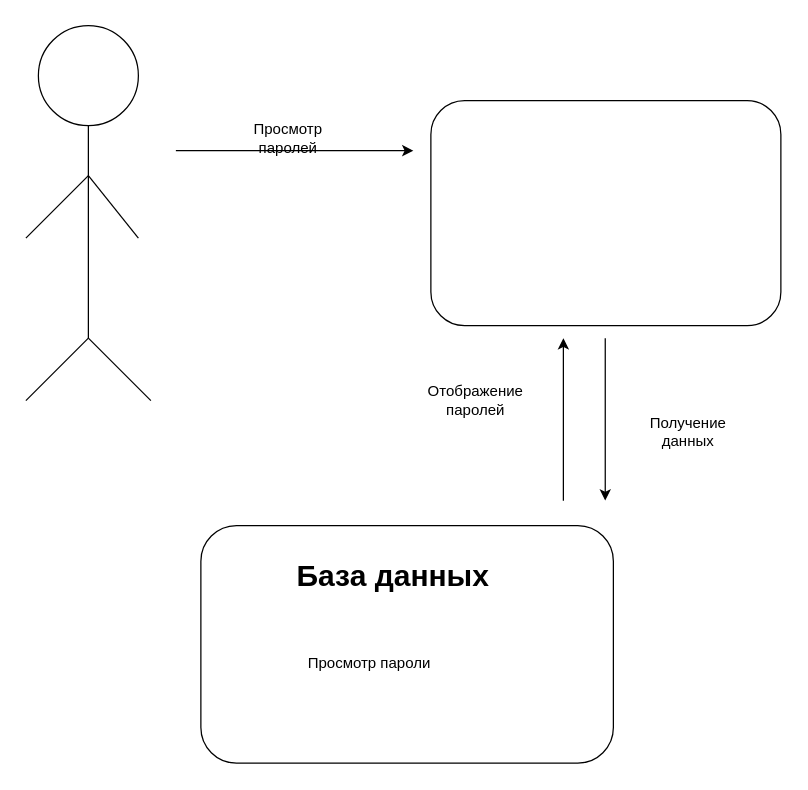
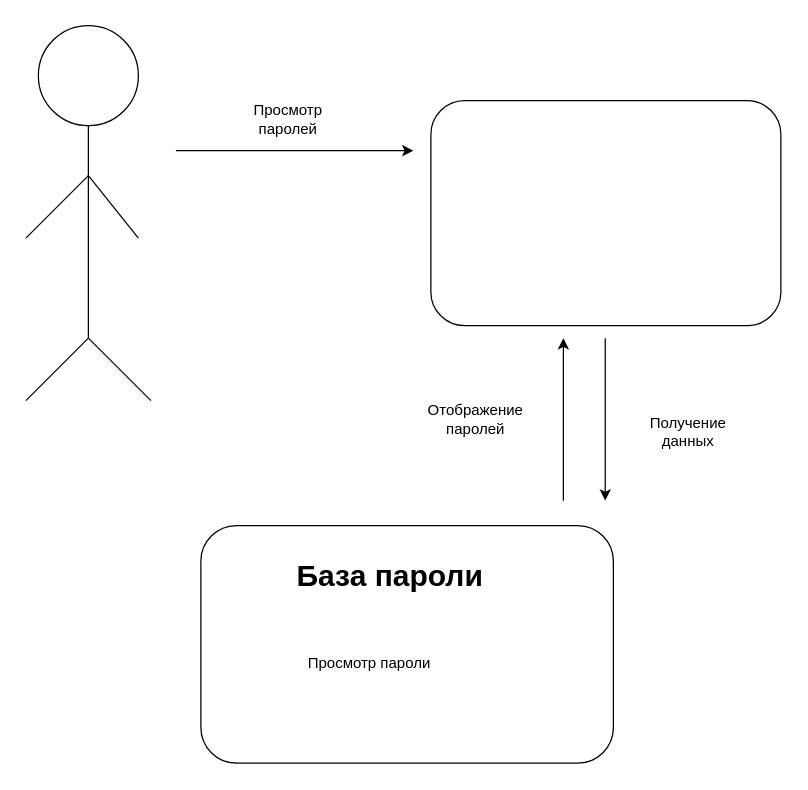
(288, 138) -> (288, 119)
(476, 401) -> (476, 419)
(341, 568) -> (341, 568)
